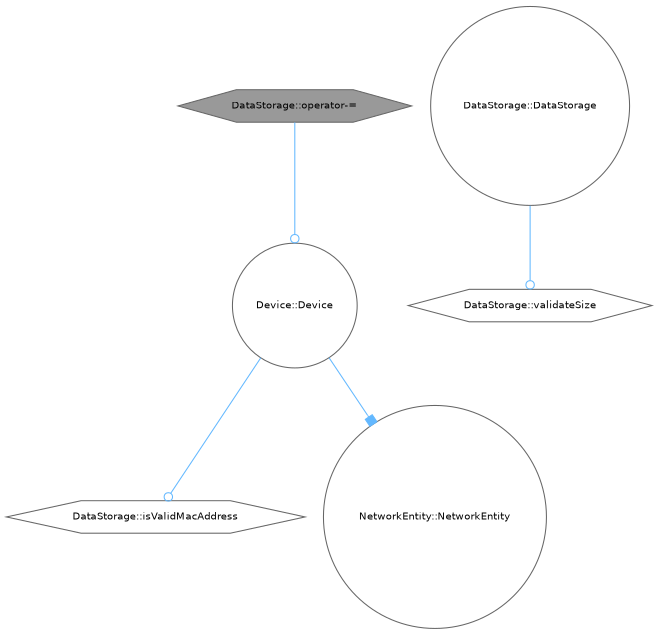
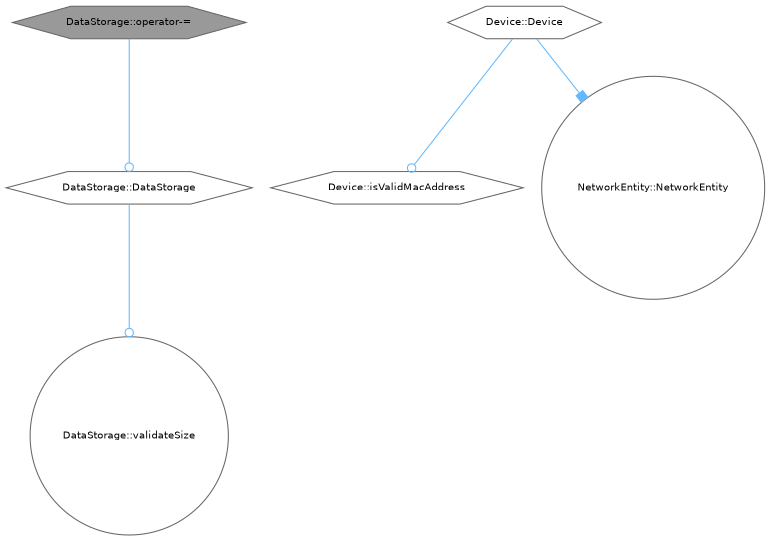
(530, 106) -> (129, 188)
(295, 178) -> (129, 101)
(295, 306) -> (525, 22)
(530, 306) -> (129, 436)
(156, 517) -> (397, 188)
